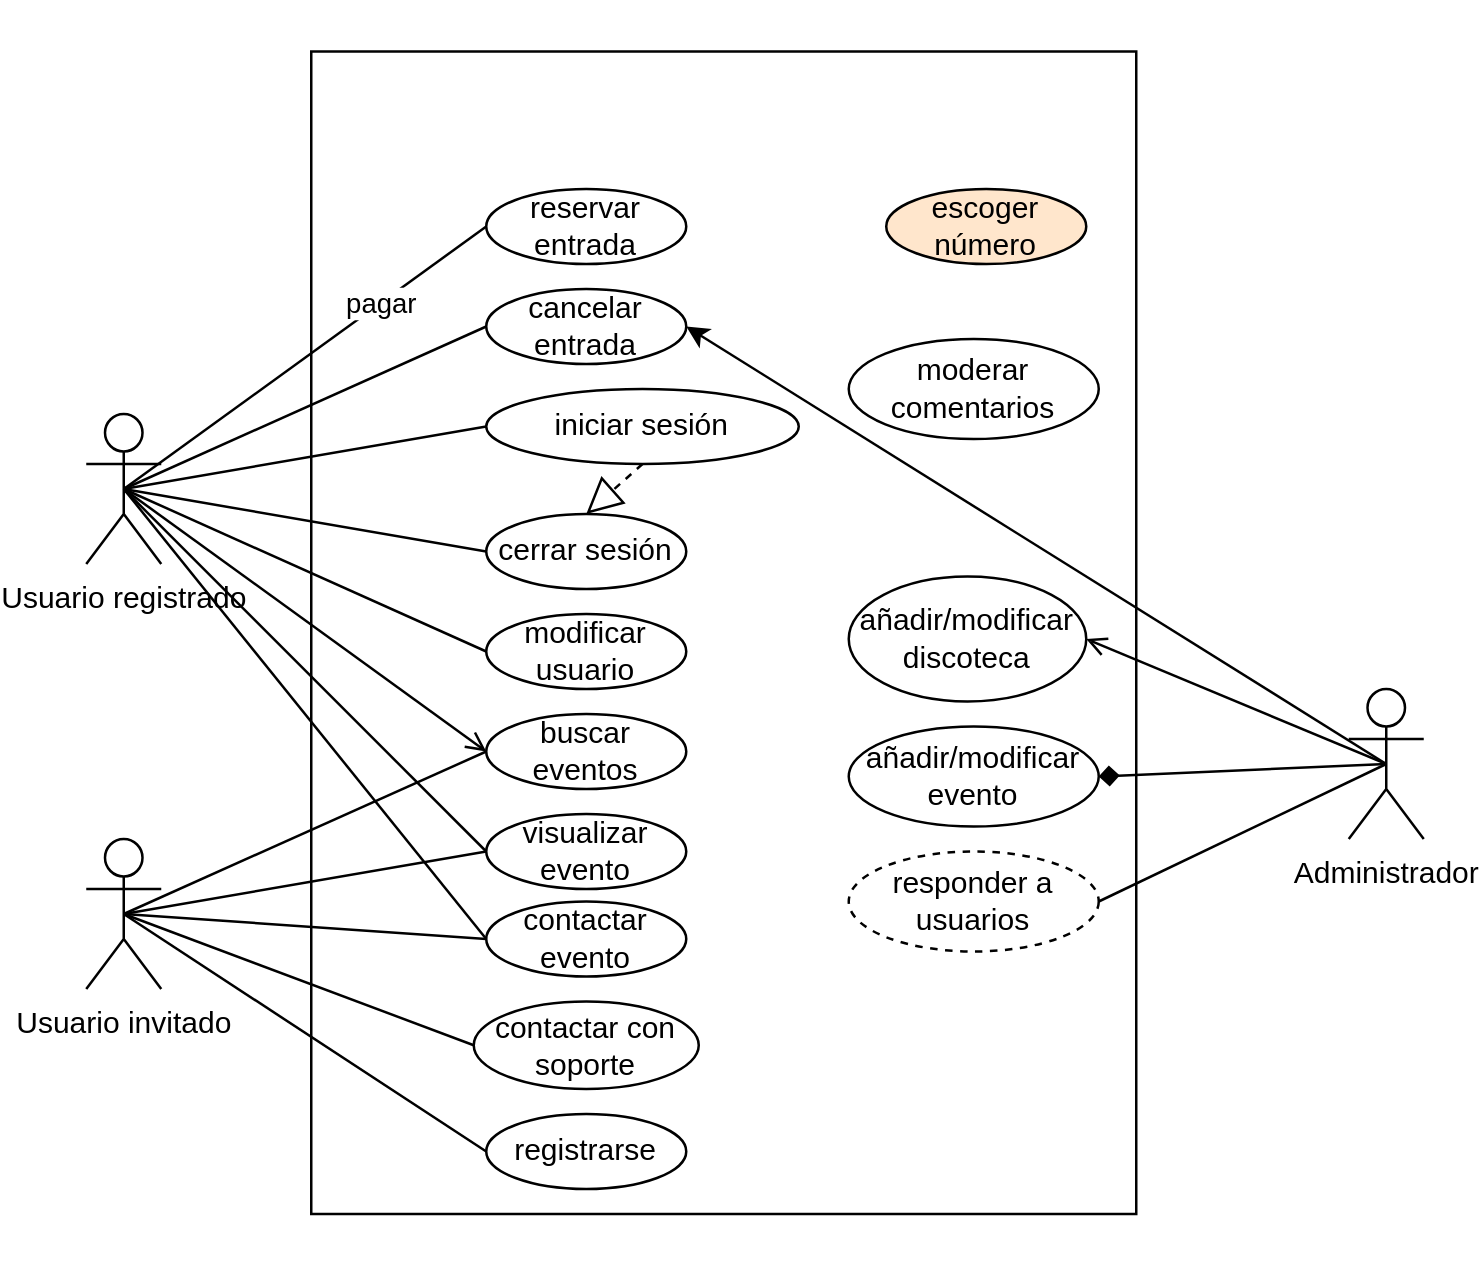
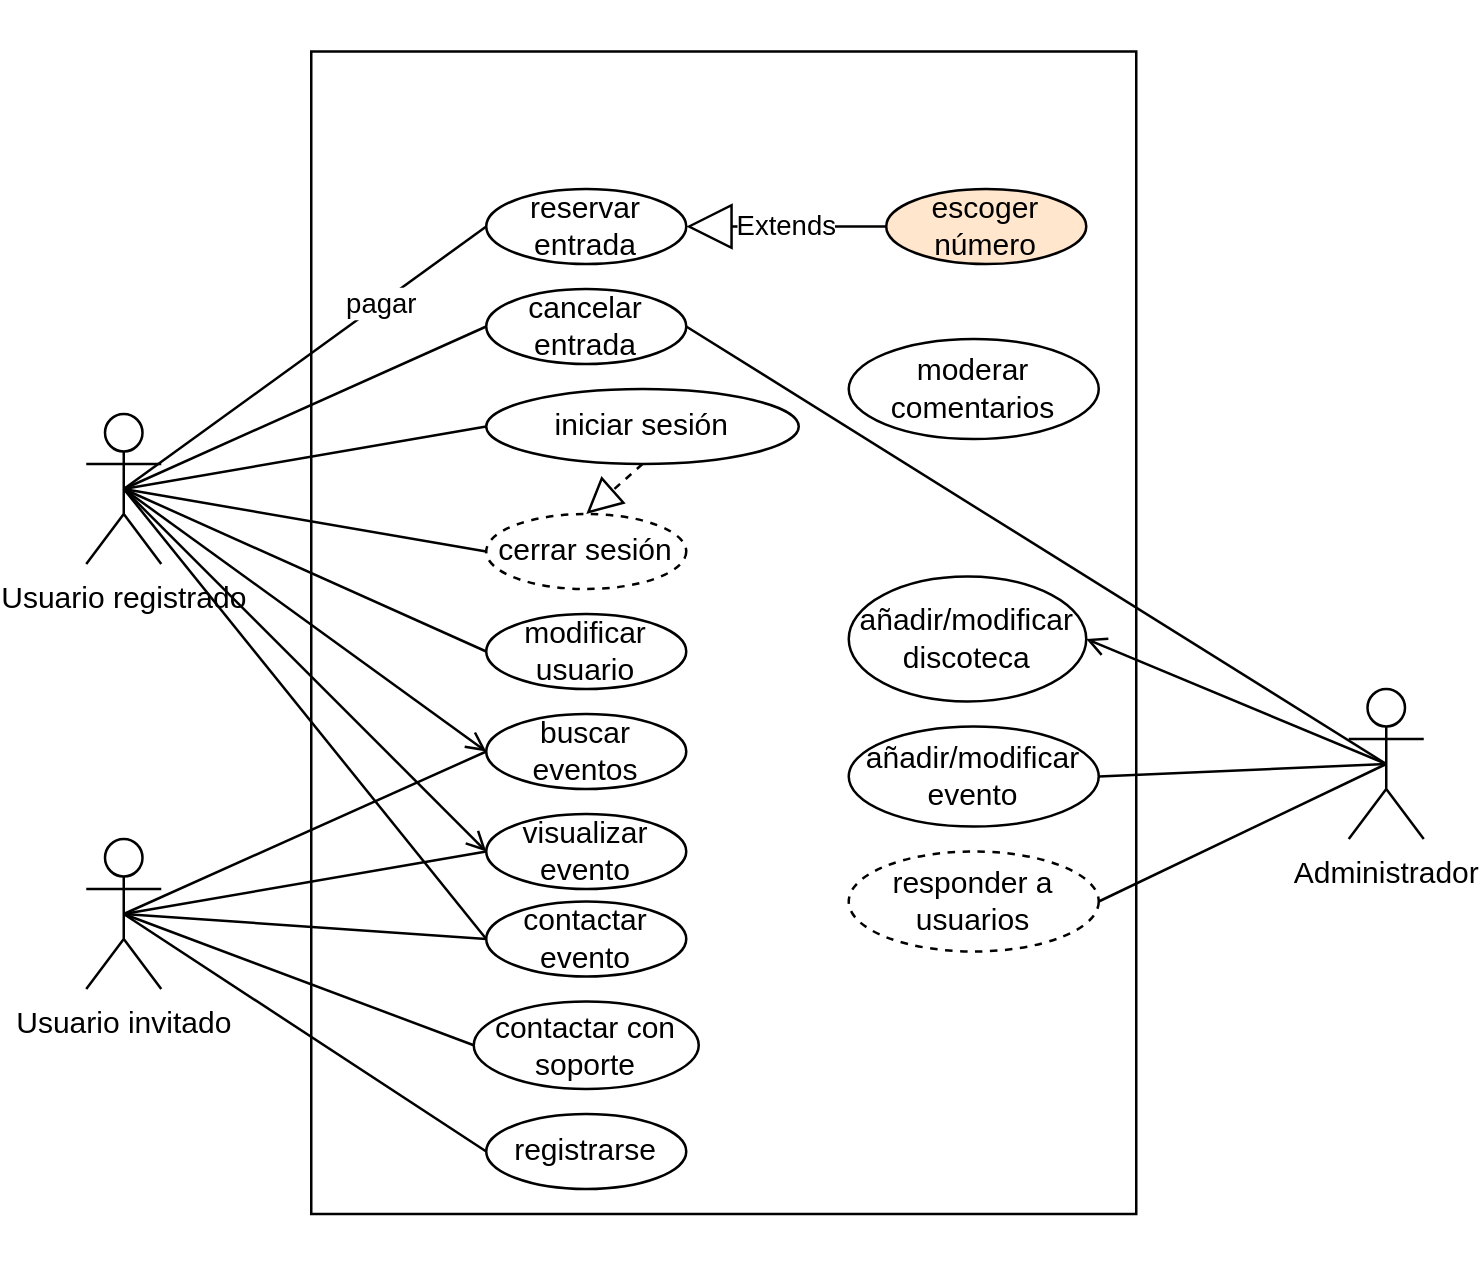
none -> (809, 226)
(701, 336) -> (695, 332)
(586, 551) -> (586, 551)
(1119, 775) -> (1109, 776)
(481, 846) -> (480, 845)
